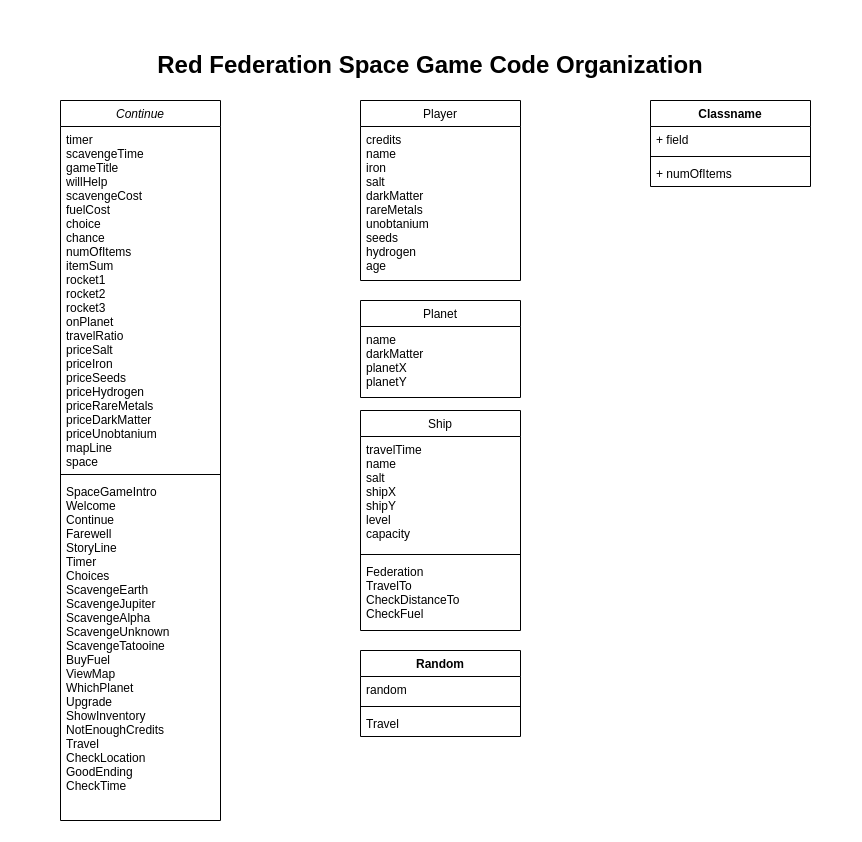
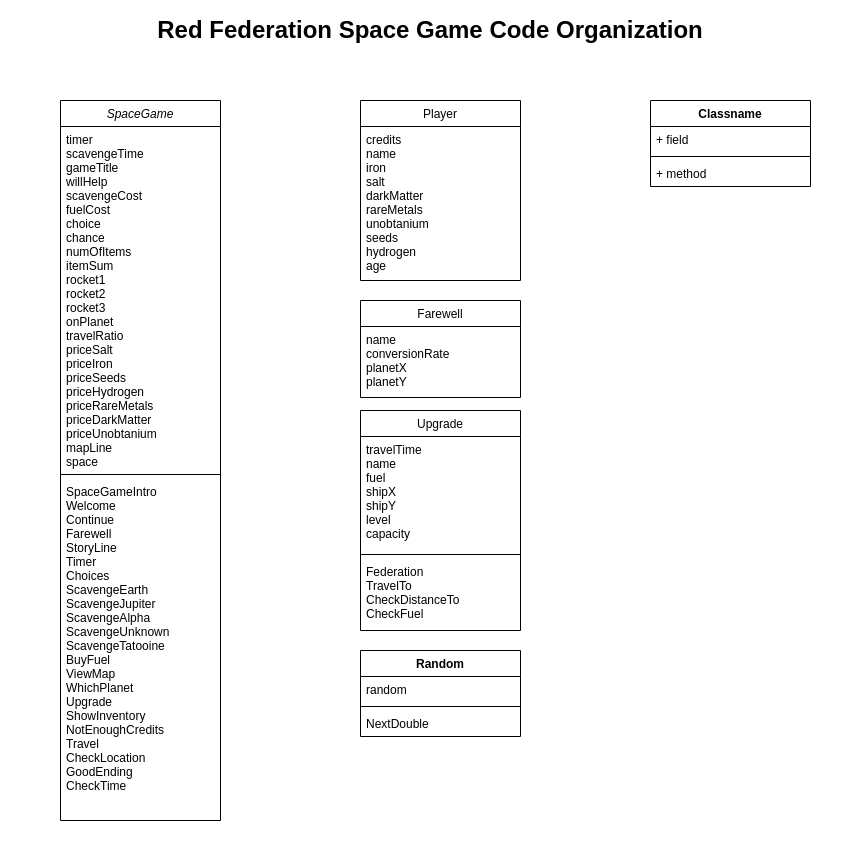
(431, 66) -> (431, 31)
(140, 114) -> (140, 114)
(695, 174) -> (681, 174)
(440, 314) -> (440, 314)
(379, 340) -> (379, 340)
(440, 424) -> (440, 424)
(396, 450) -> (396, 450)
(385, 724) -> (398, 724)
